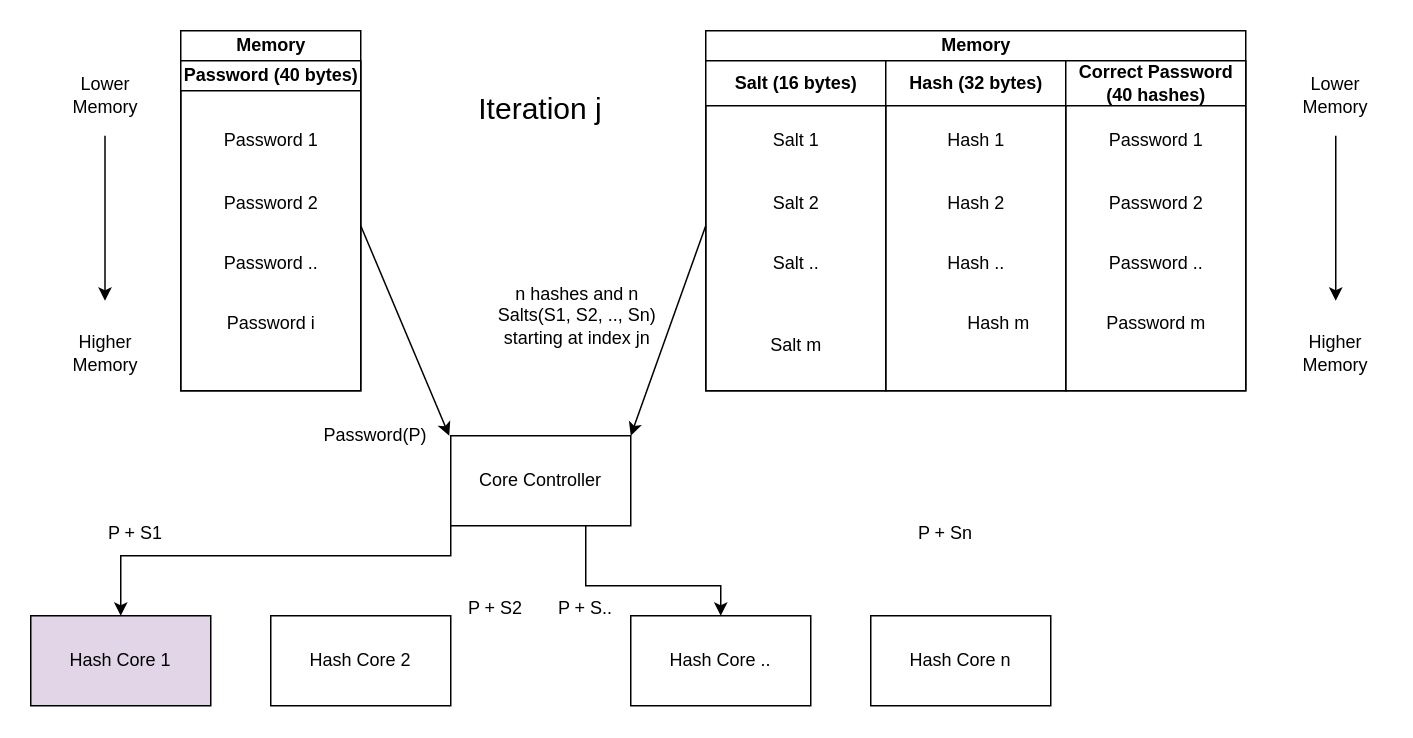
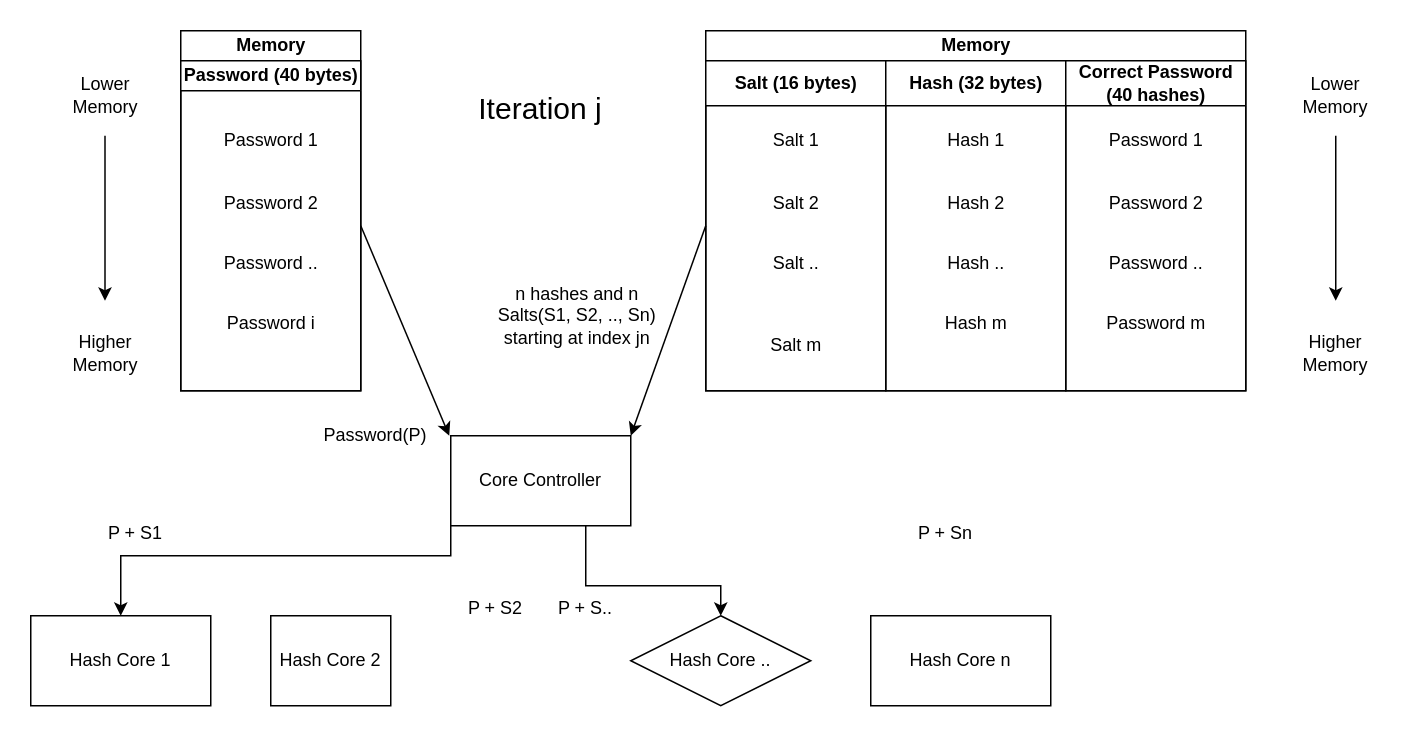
(998, 323) -> (976, 323)
(121, 661) -> (121, 661)
(361, 661) -> (331, 661)
(721, 661) -> (721, 661)
